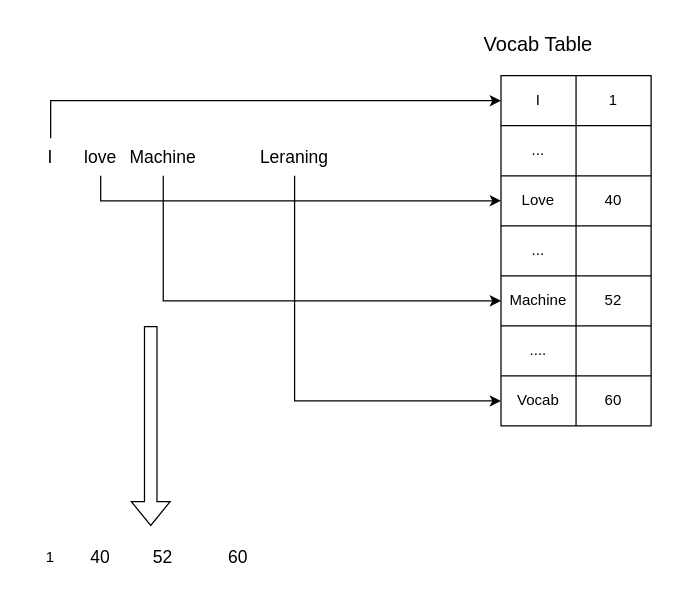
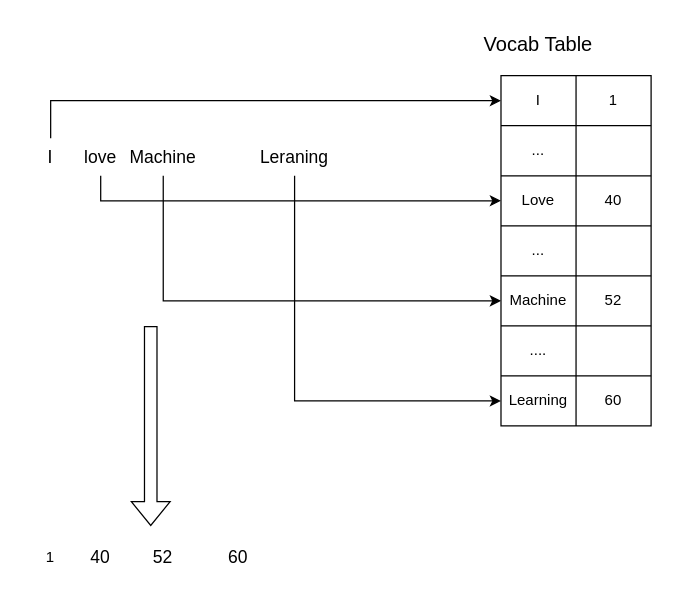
(538, 401) -> (538, 401)
